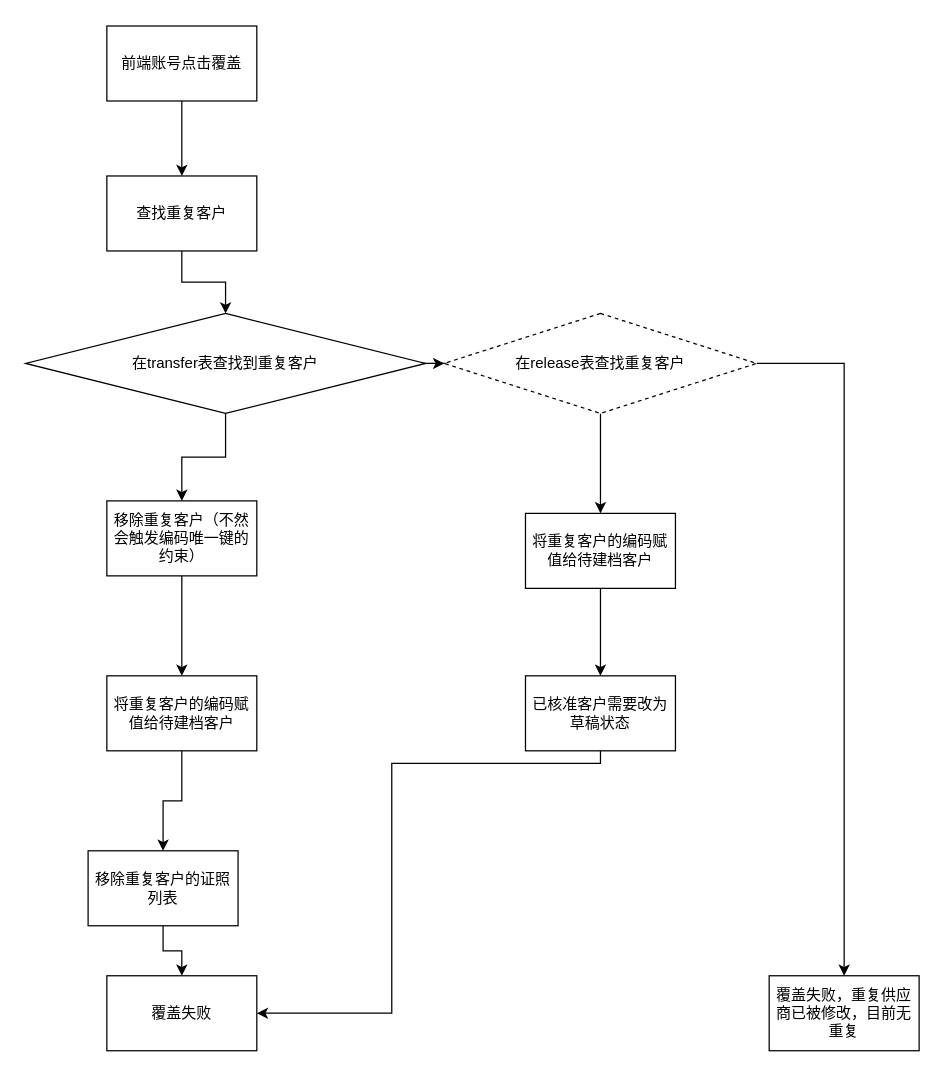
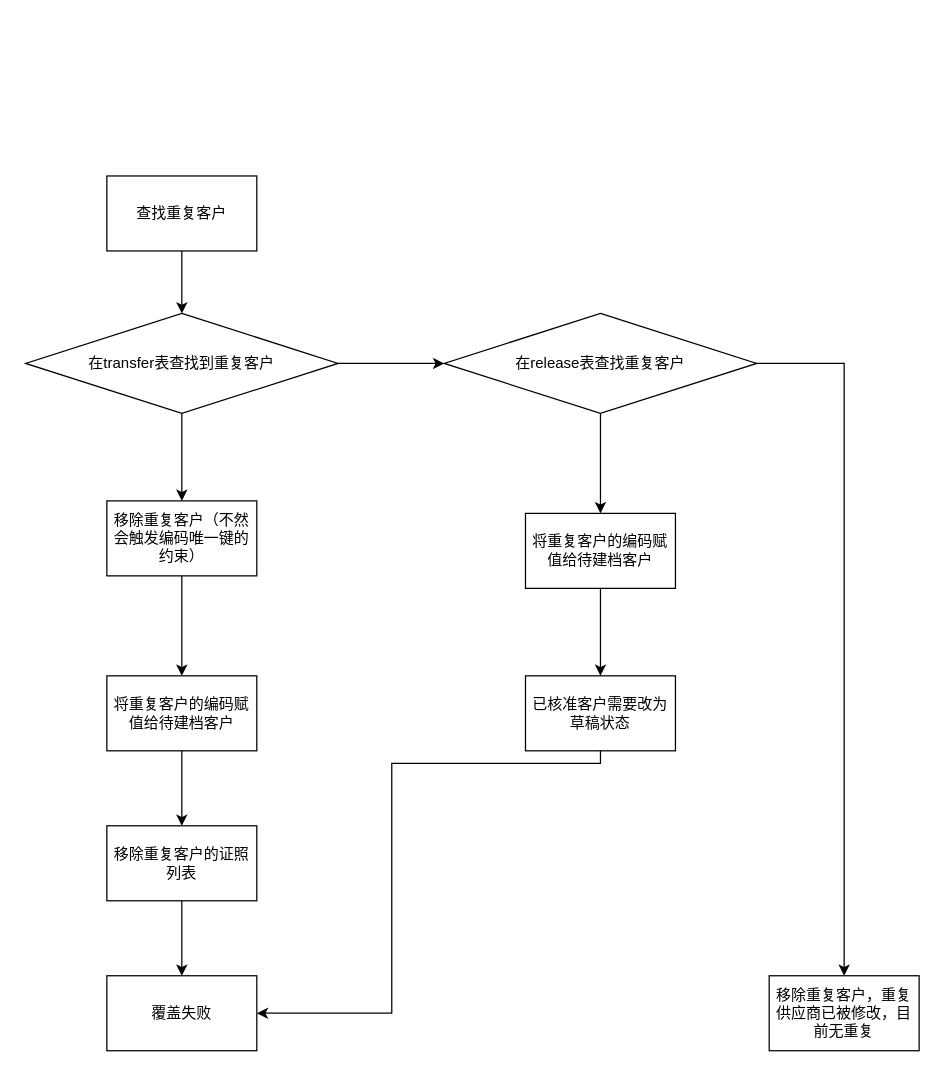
(182, 63) -> none
(182, 134) -> none
(226, 363) -> (182, 363)
(601, 363) -> (601, 363)
(163, 888) -> (182, 863)
(844, 1013) -> (844, 1013)
